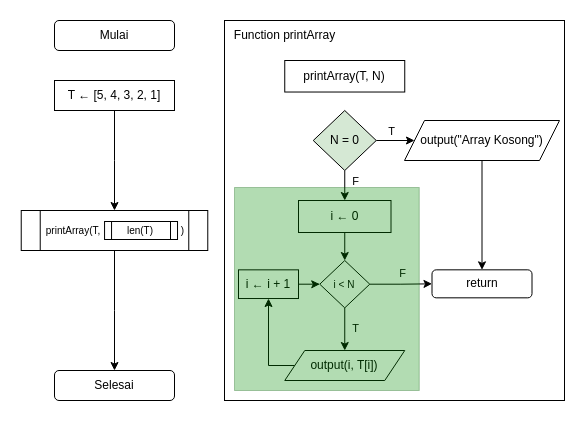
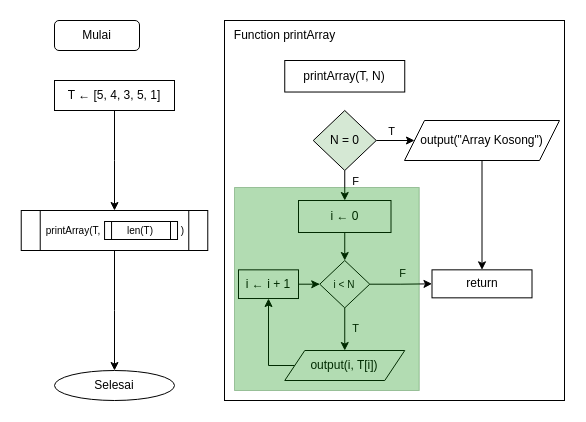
(115, 36) -> (97, 36)
(115, 96) -> (115, 96)
(482, 284) -> (482, 284)
(115, 386) -> (115, 386)
